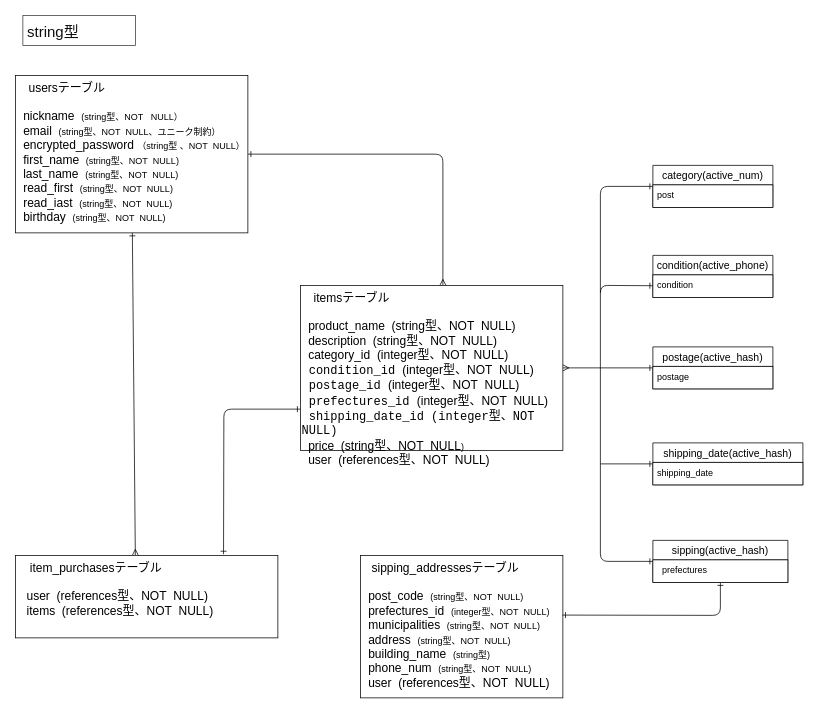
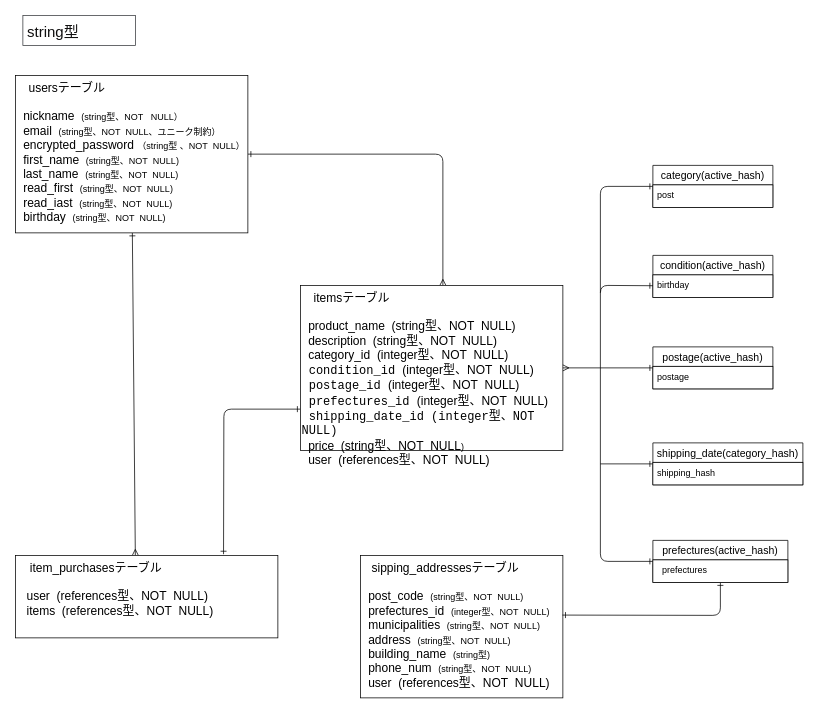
(713, 176) -> (713, 176)
(713, 266) -> (713, 266)
(677, 285) -> (676, 285)
(728, 453) -> (728, 453)
(687, 473) -> (687, 473)
(720, 551) -> (720, 551)
